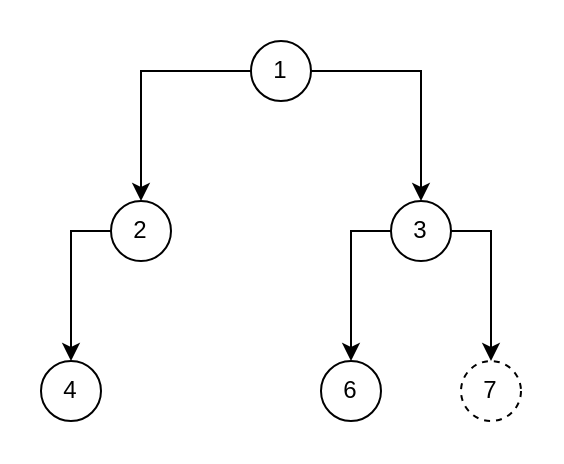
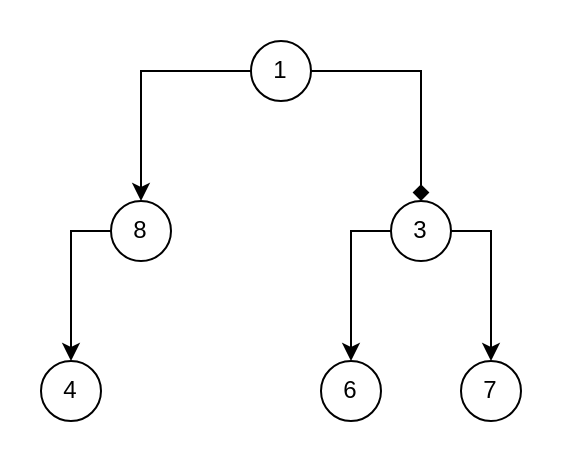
(421, 186) -> (421, 185)
(141, 231) -> (141, 231)
(491, 391) -> (491, 391)
